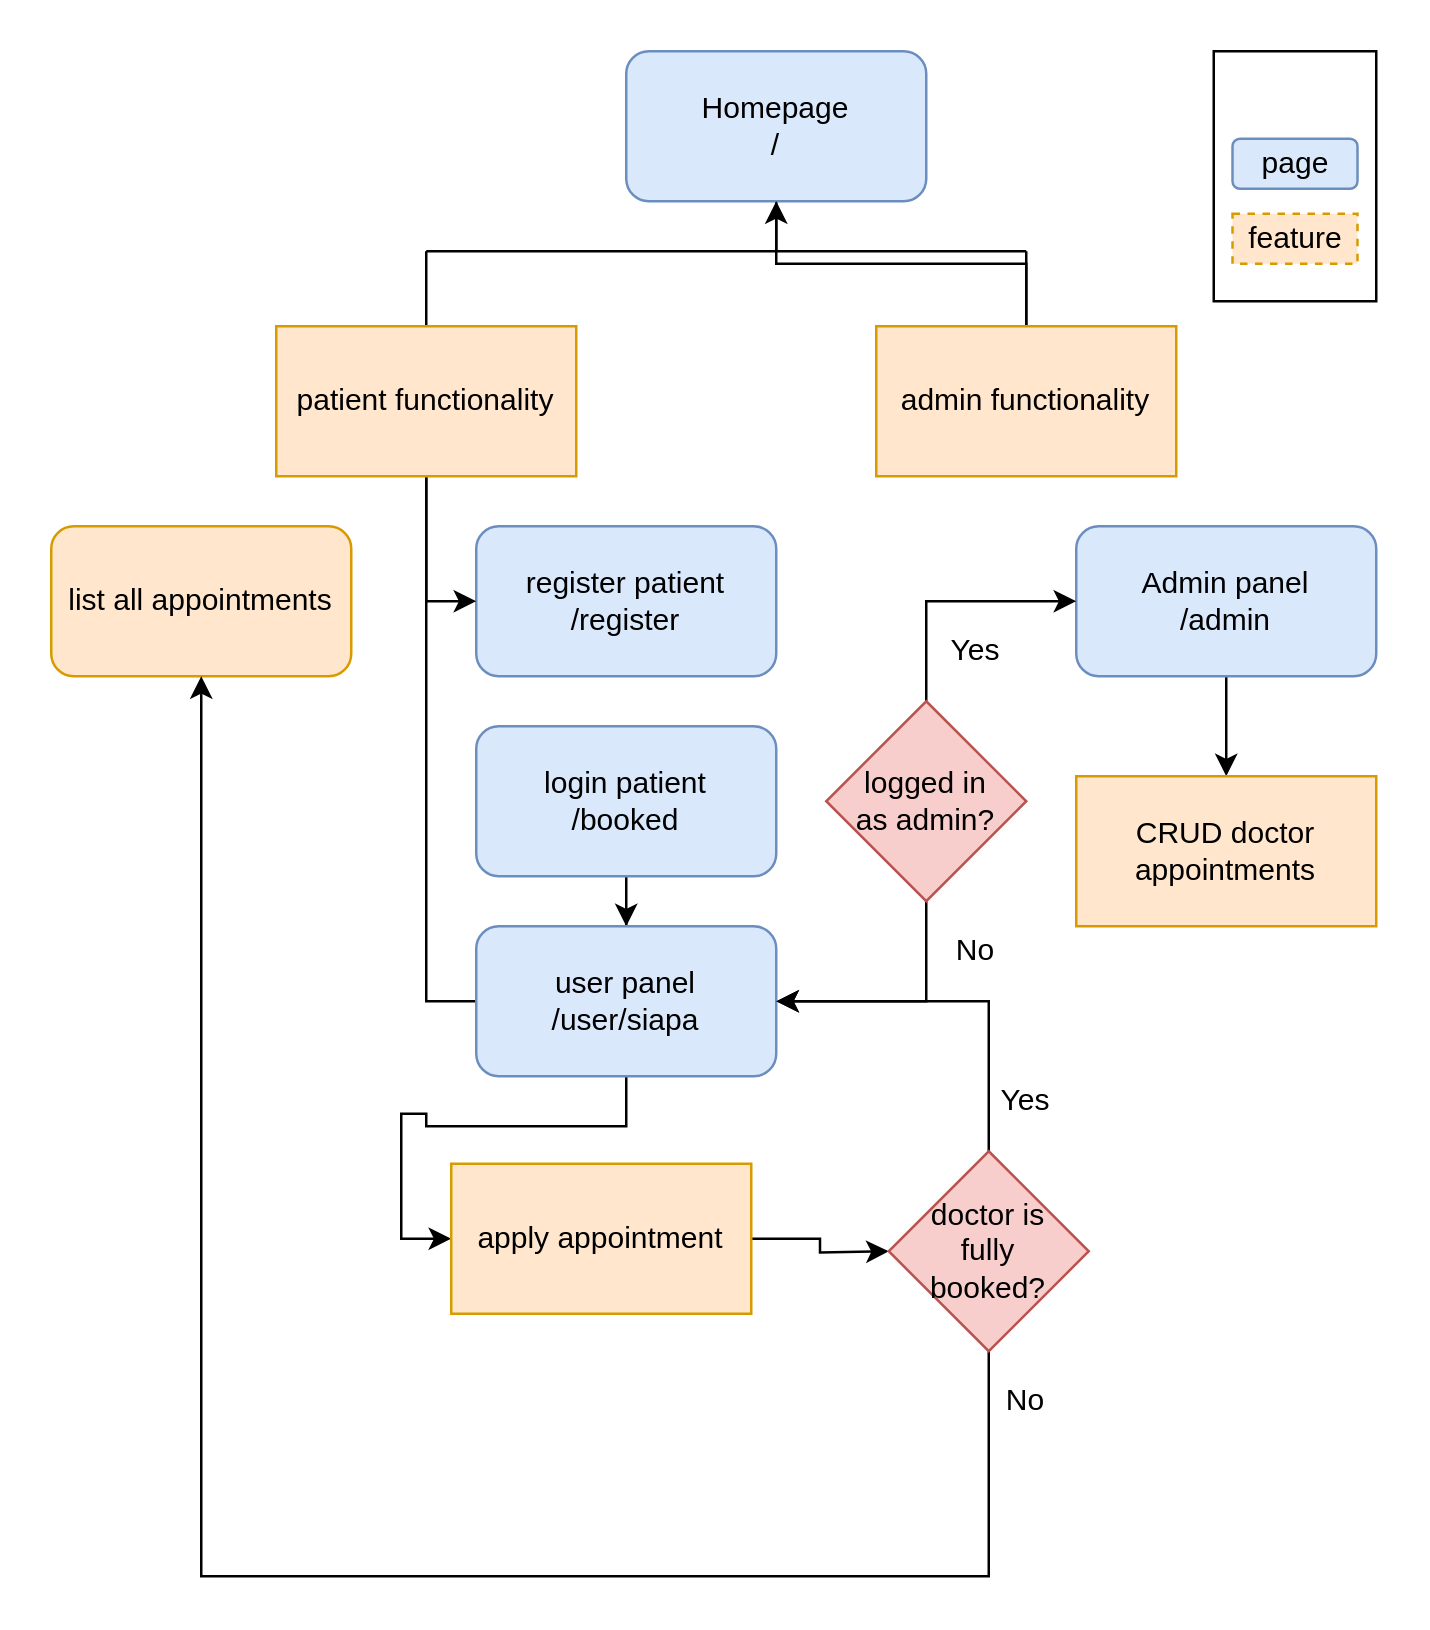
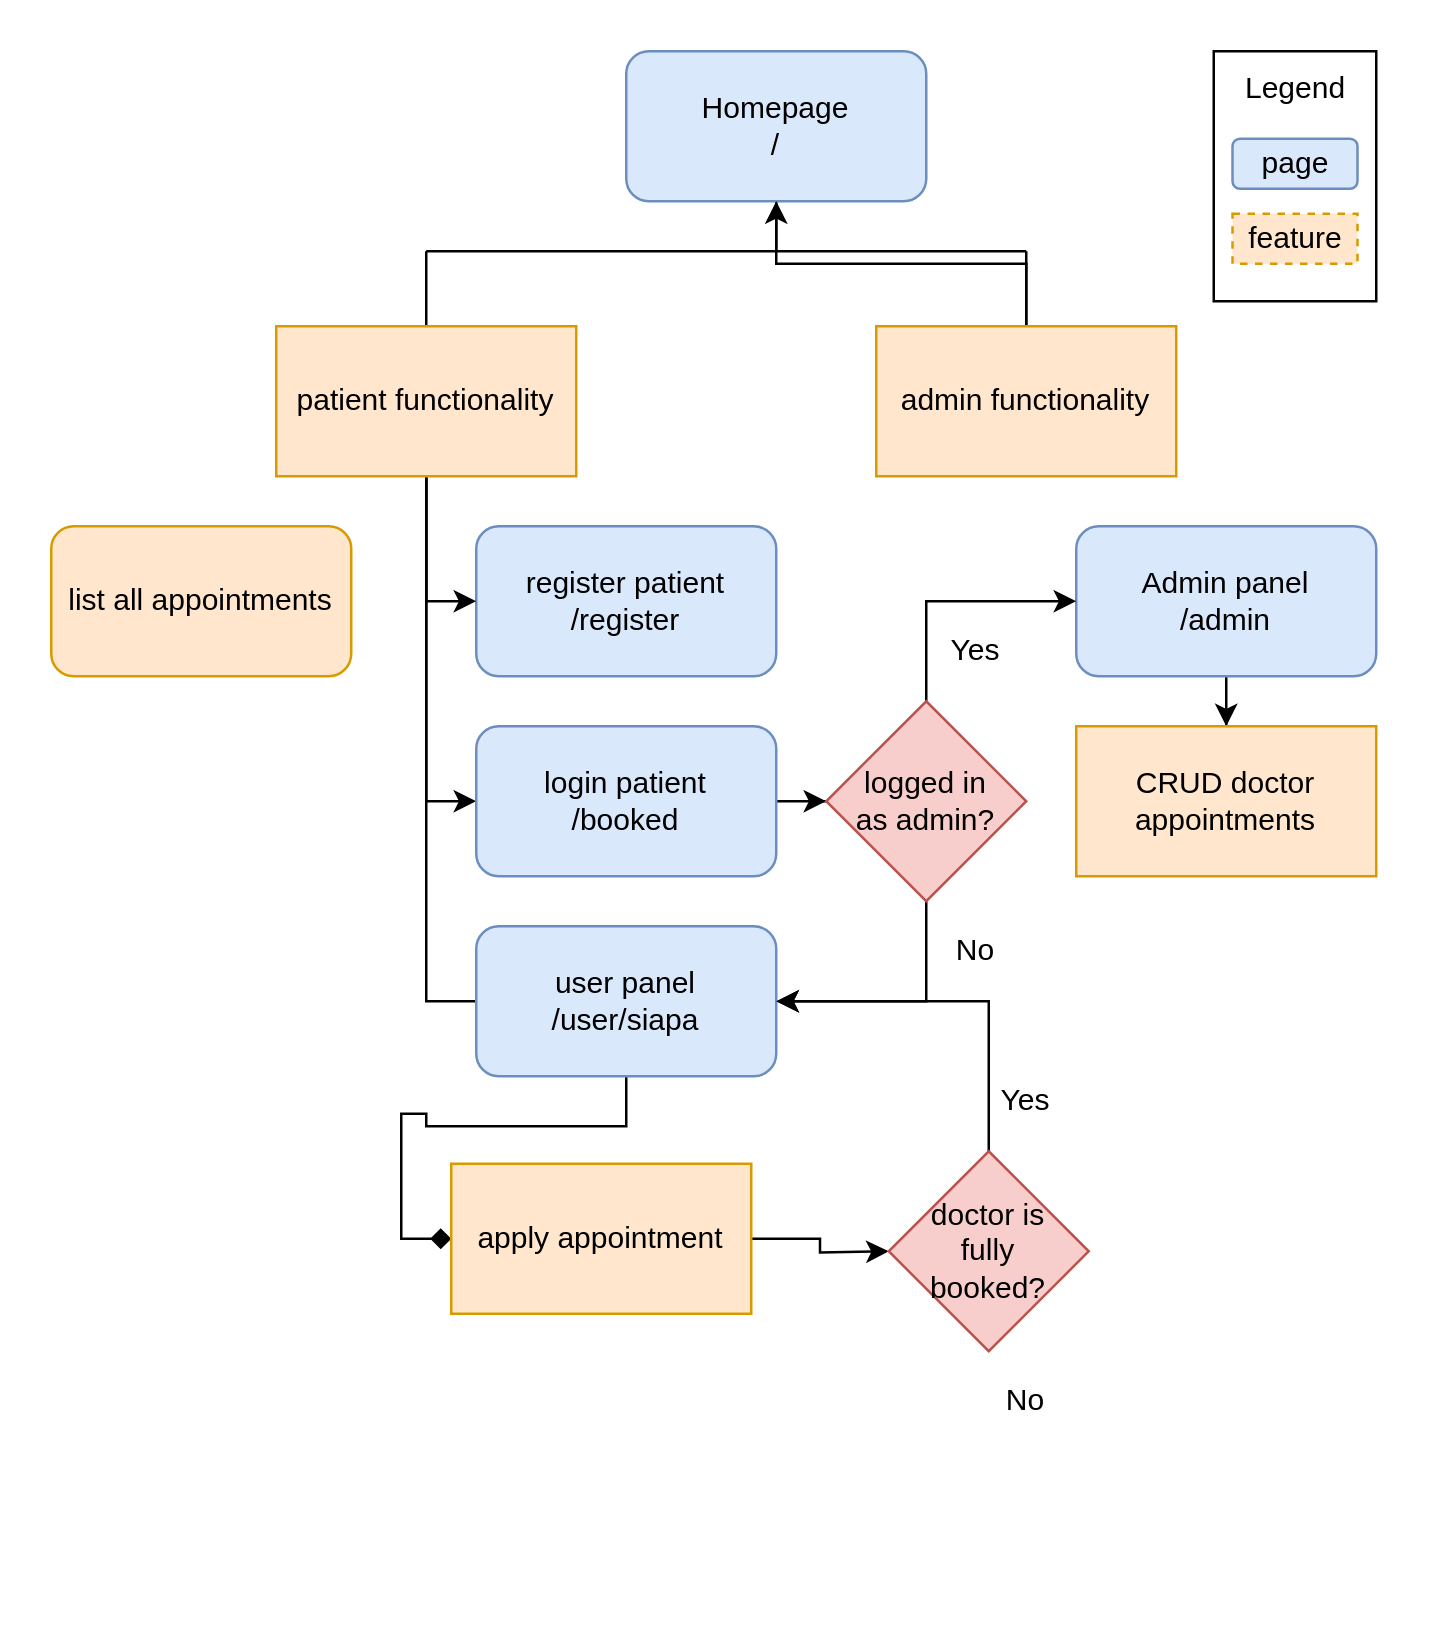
none -> (1295, 89)
none -> (445, 801)
(1226, 851) -> (1226, 801)
(626, 909) -> (809, 801)
(432, 1239) -> (431, 1239)
(265, 1576) -> none
